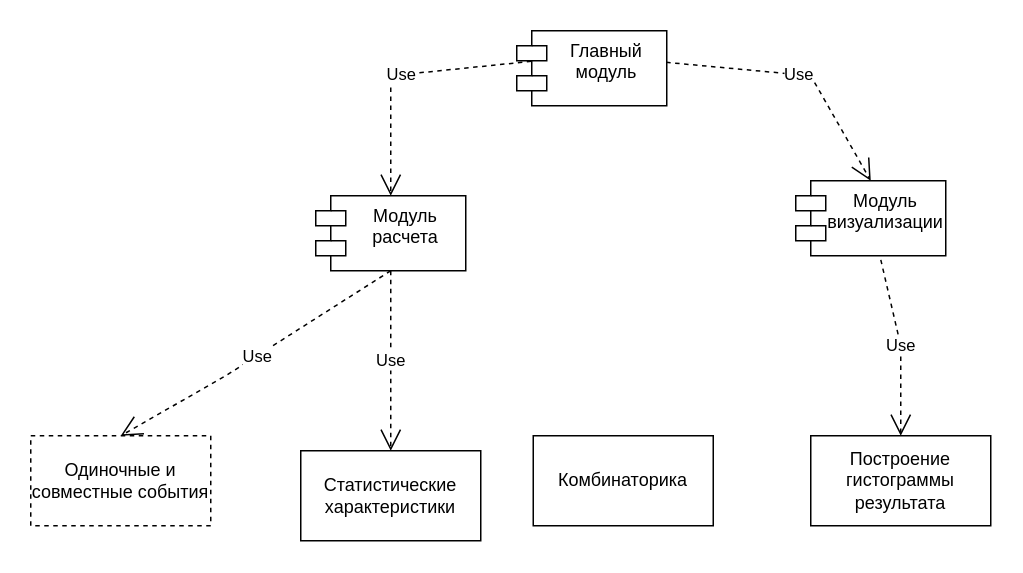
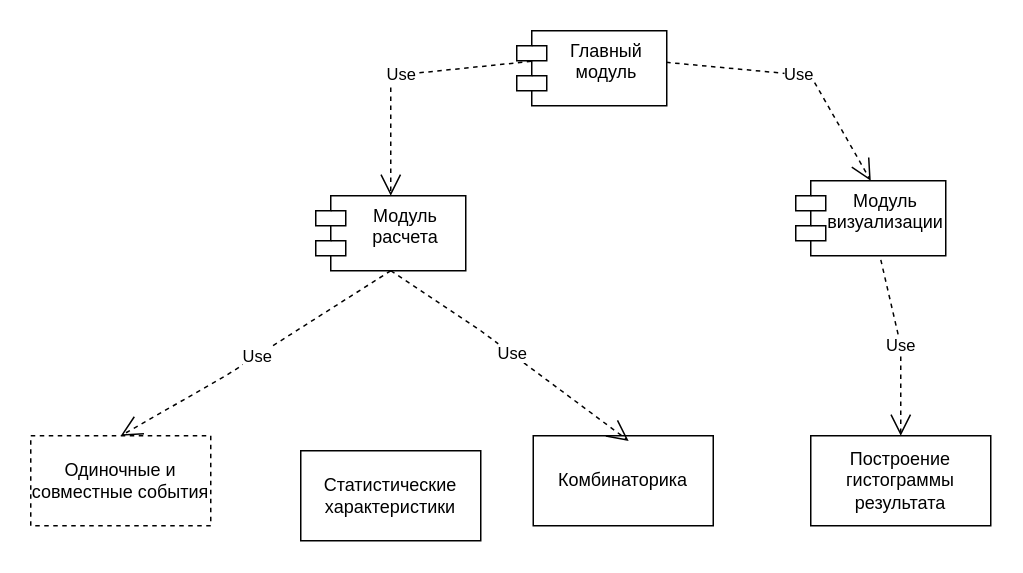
none -> (511, 353)
(391, 360) -> none
